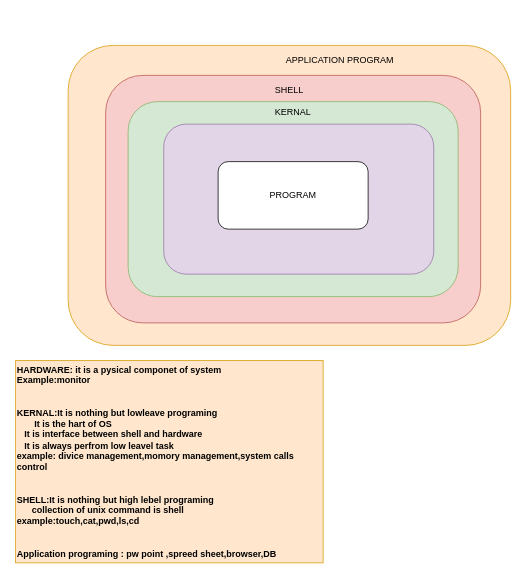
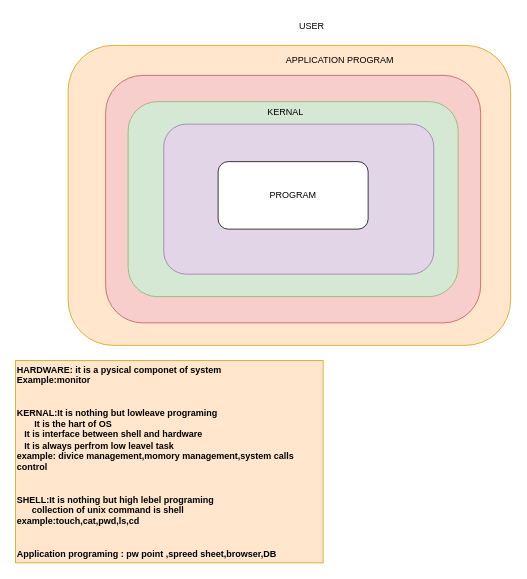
none -> (312, 27)
(289, 90) -> none
(293, 112) -> (285, 112)
